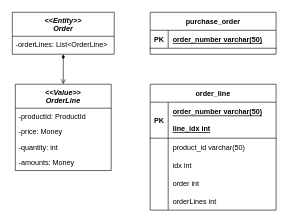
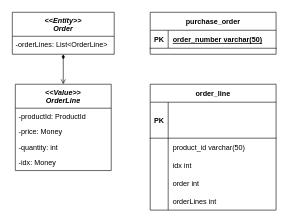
(222, 120) -> none
(47, 163) -> (38, 163)
